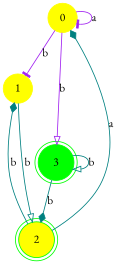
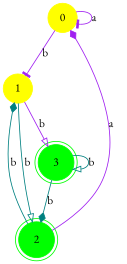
(60, 84) -> (34, 121)
(110, 143) -> (110, 143)
(37, 240) -> (37, 240)
